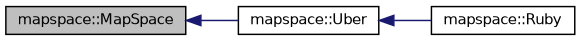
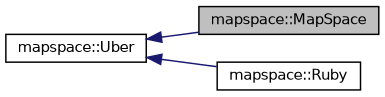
(220, 20) -> (180, 35)
